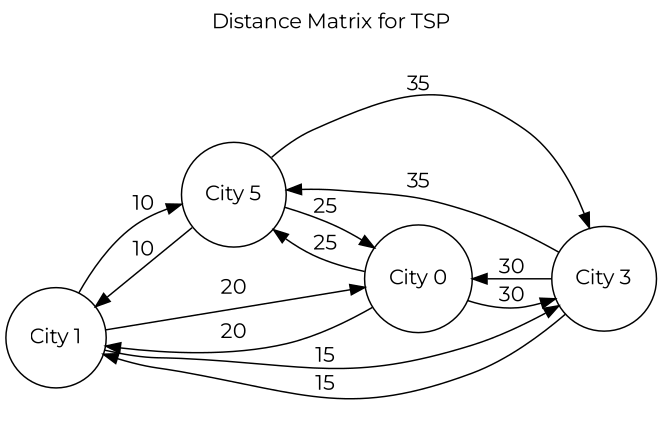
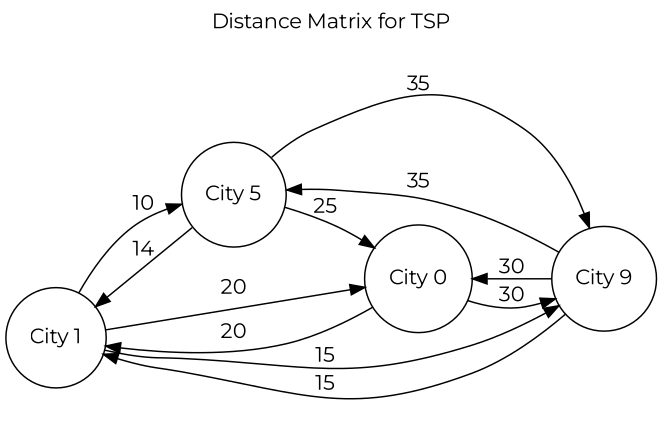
(144, 250) -> (144, 250)
(323, 260) -> none
(604, 279) -> (604, 279)
